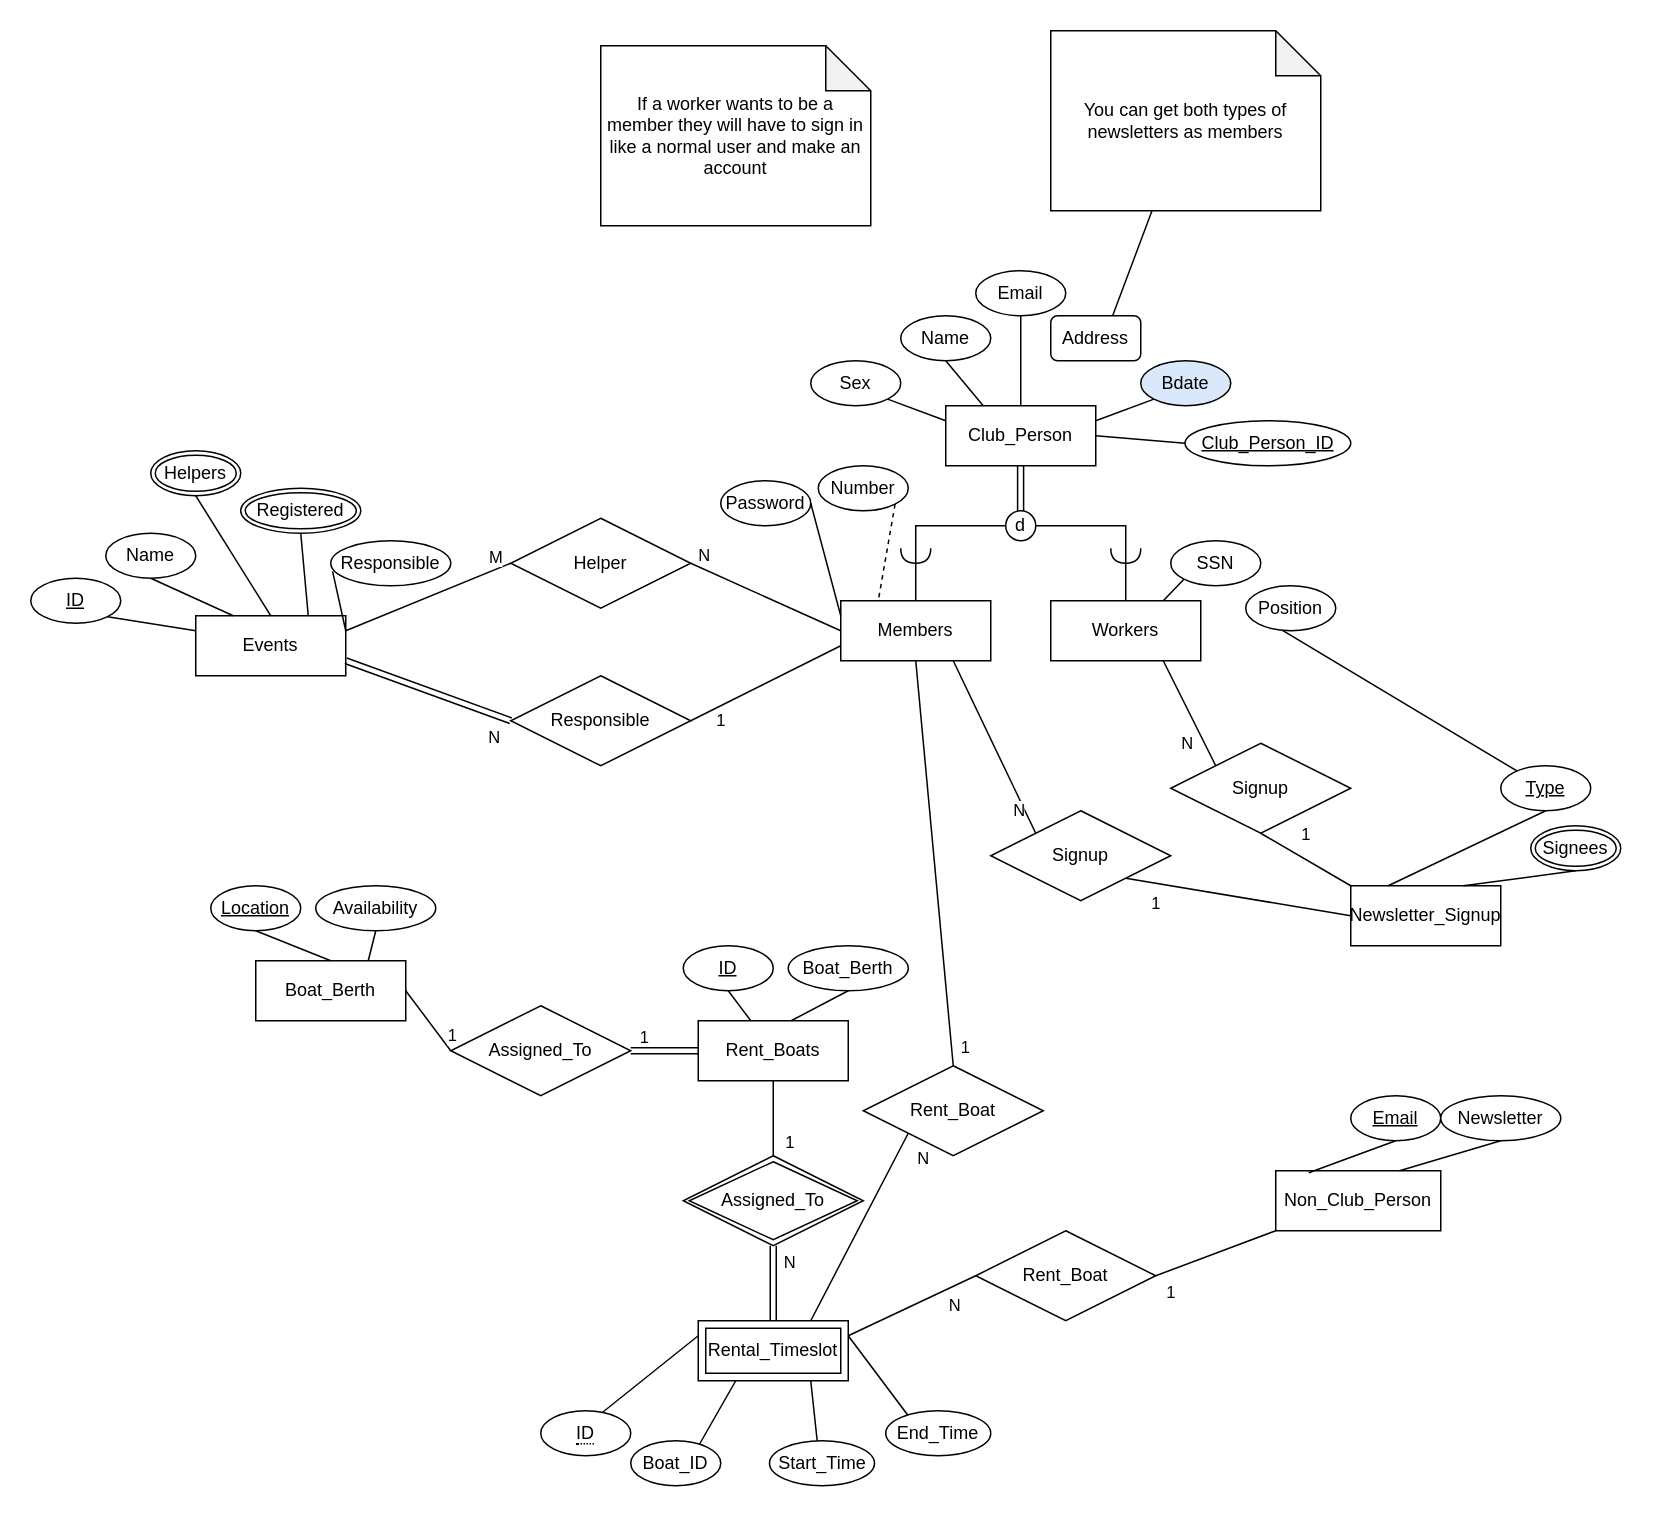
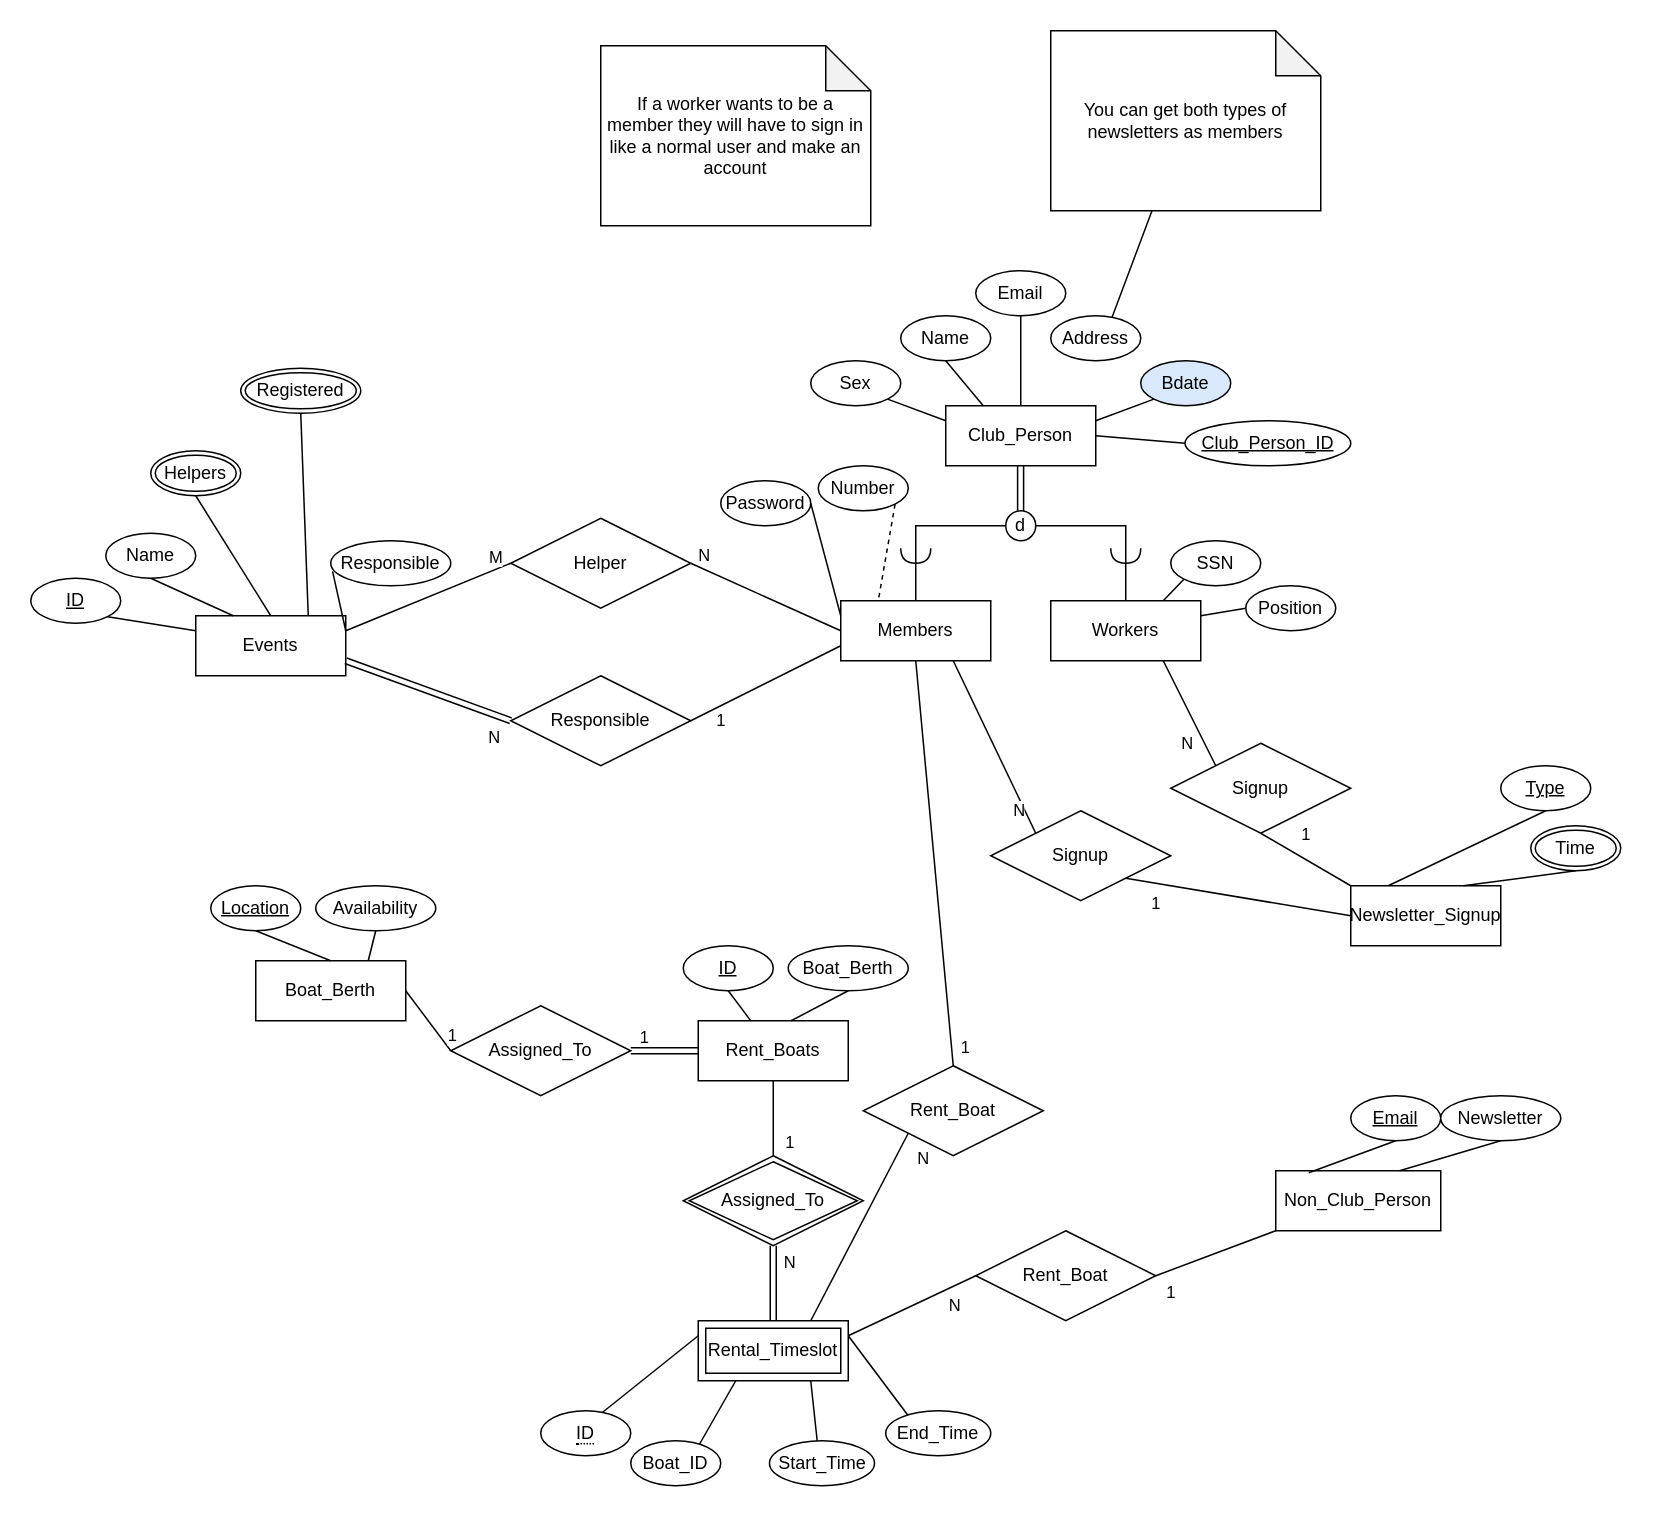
(1096, 338) -> (1096, 338)
(301, 511) -> (301, 391)
(1399, 700) -> (1224, 612)
(1576, 848) -> (1576, 848)
